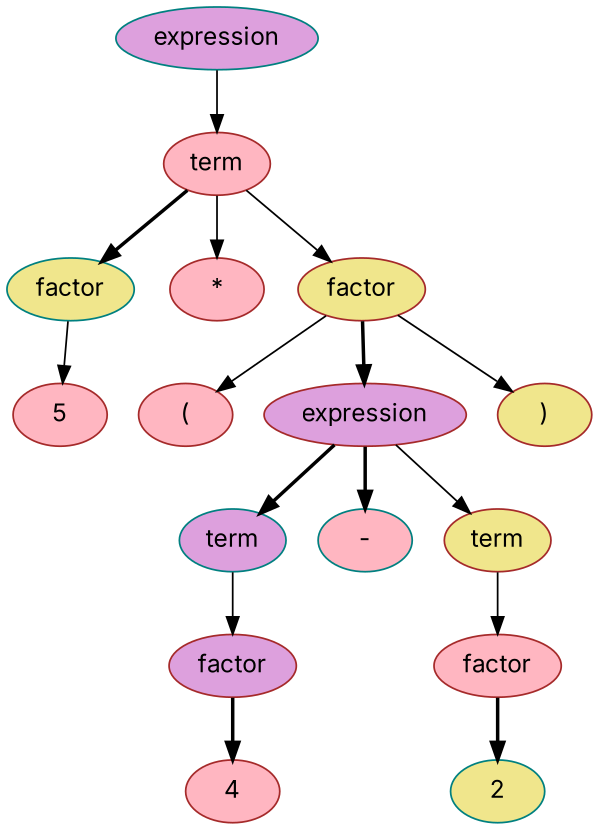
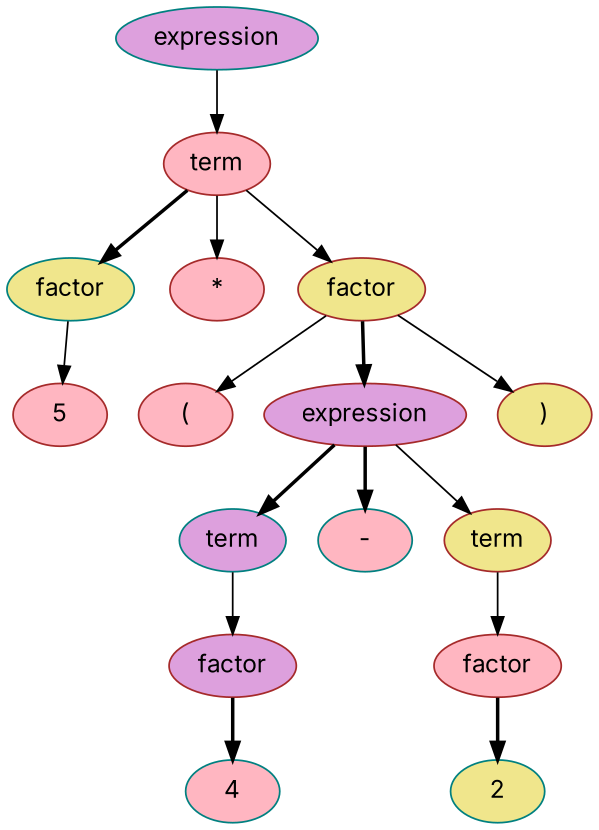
(233, 791) -> (233, 791)
